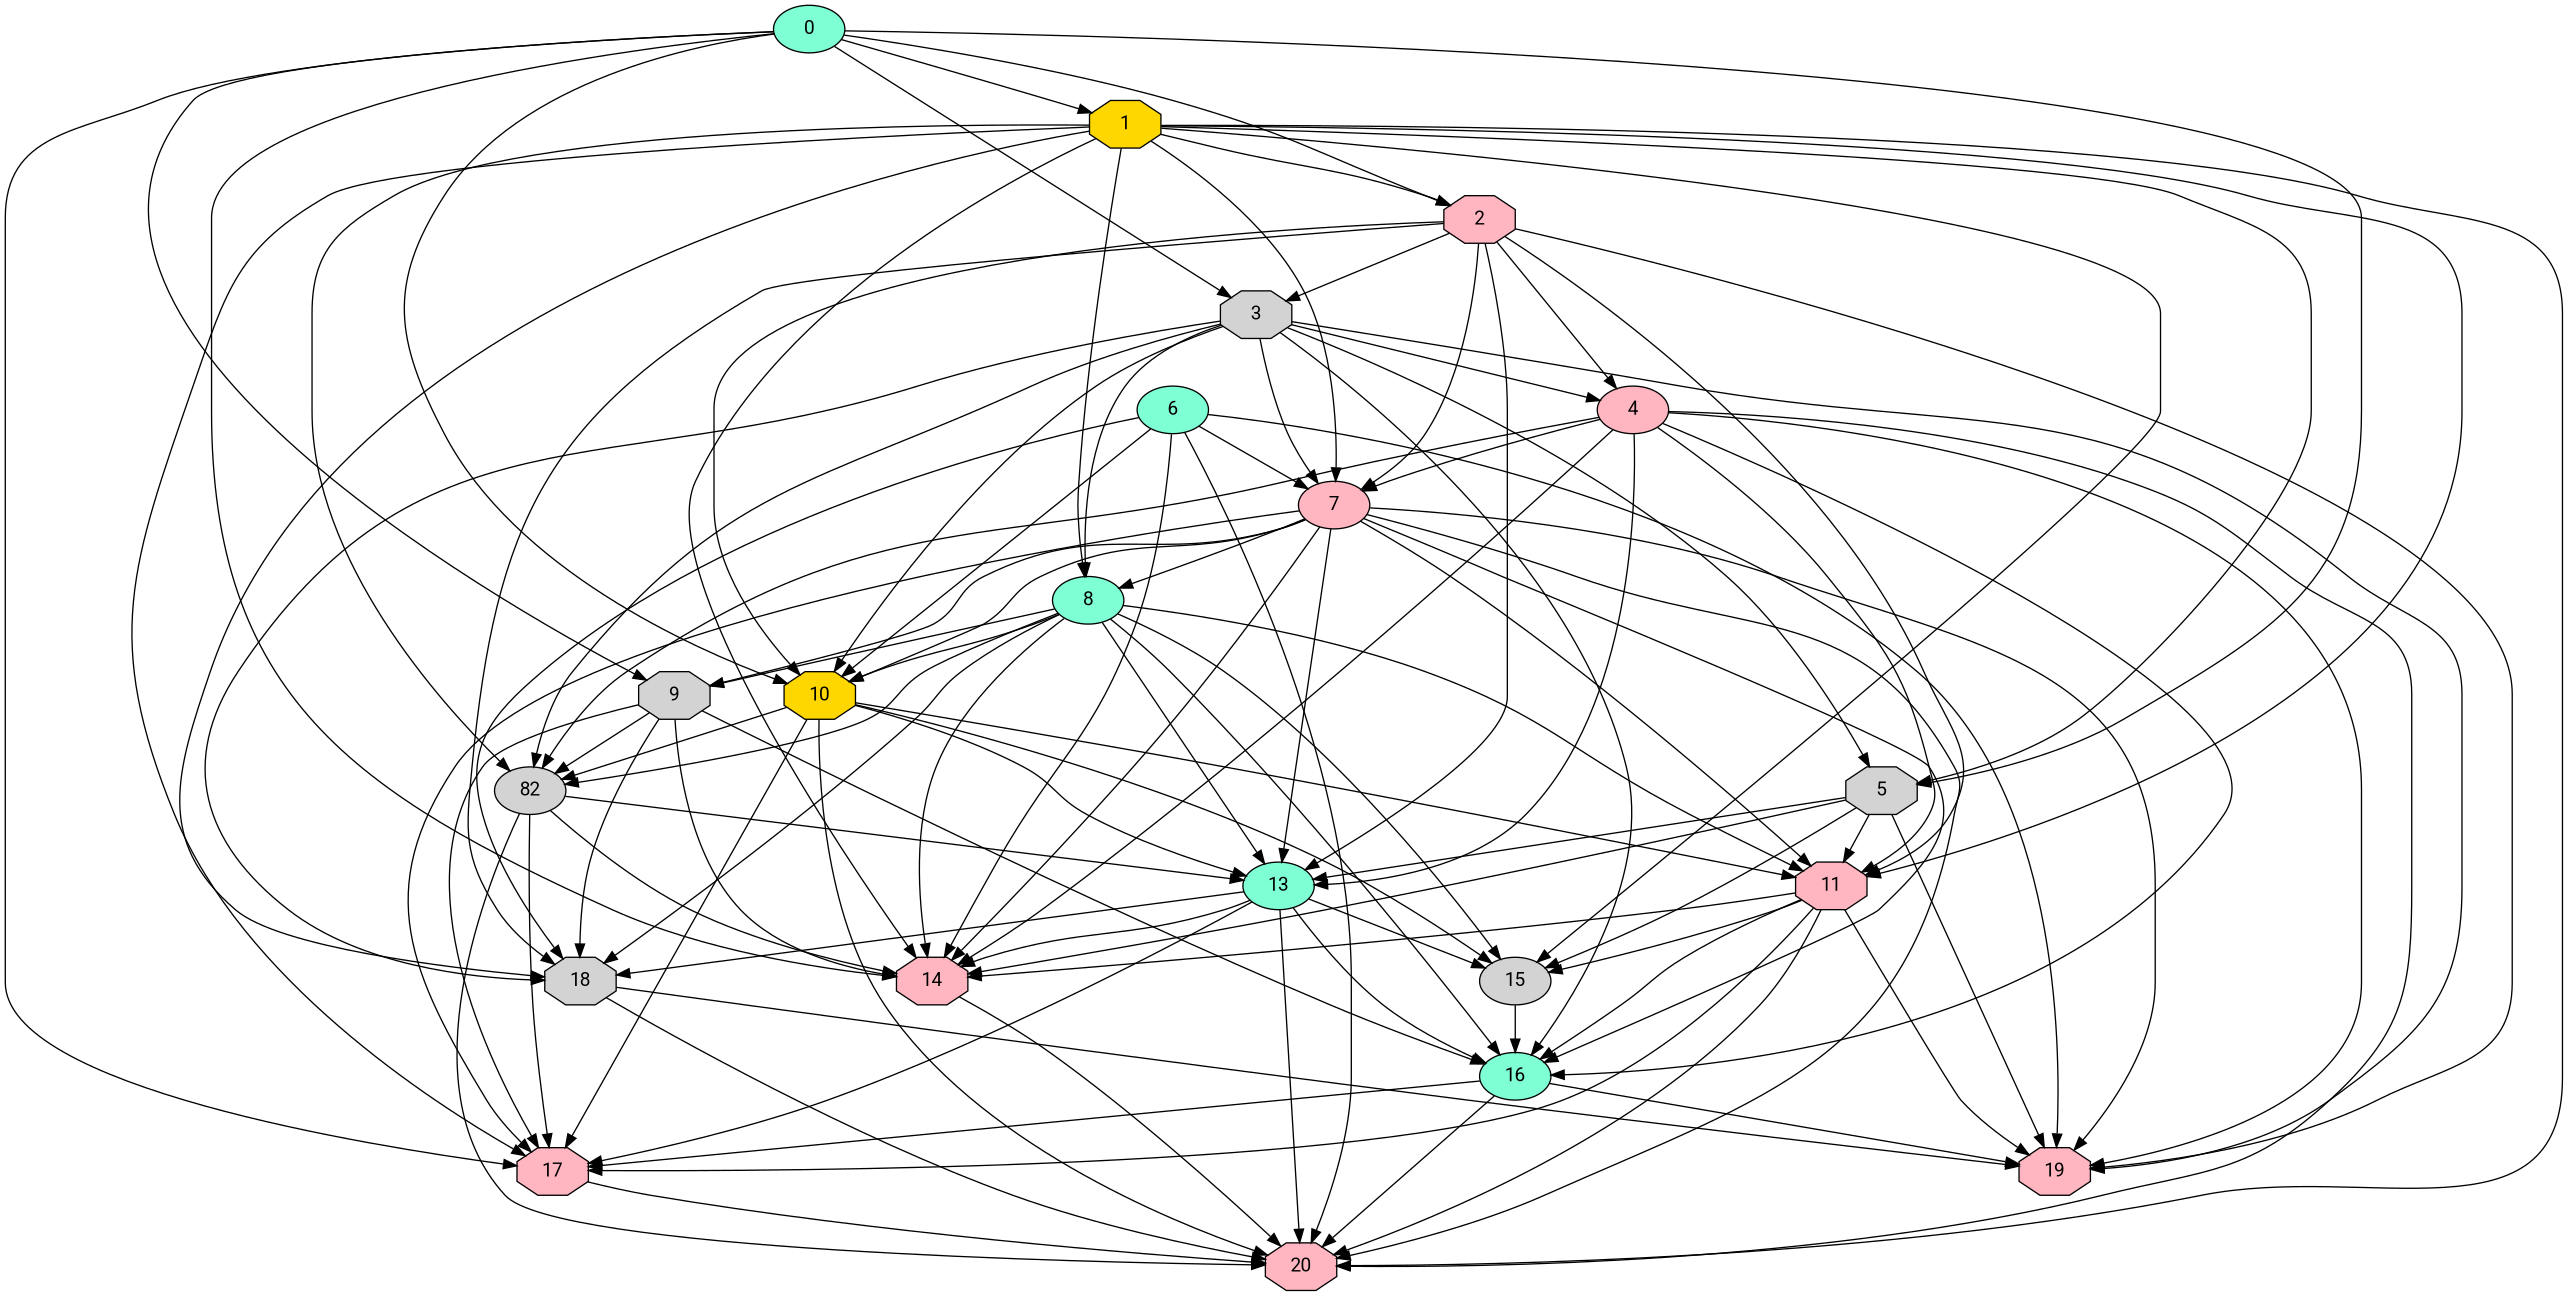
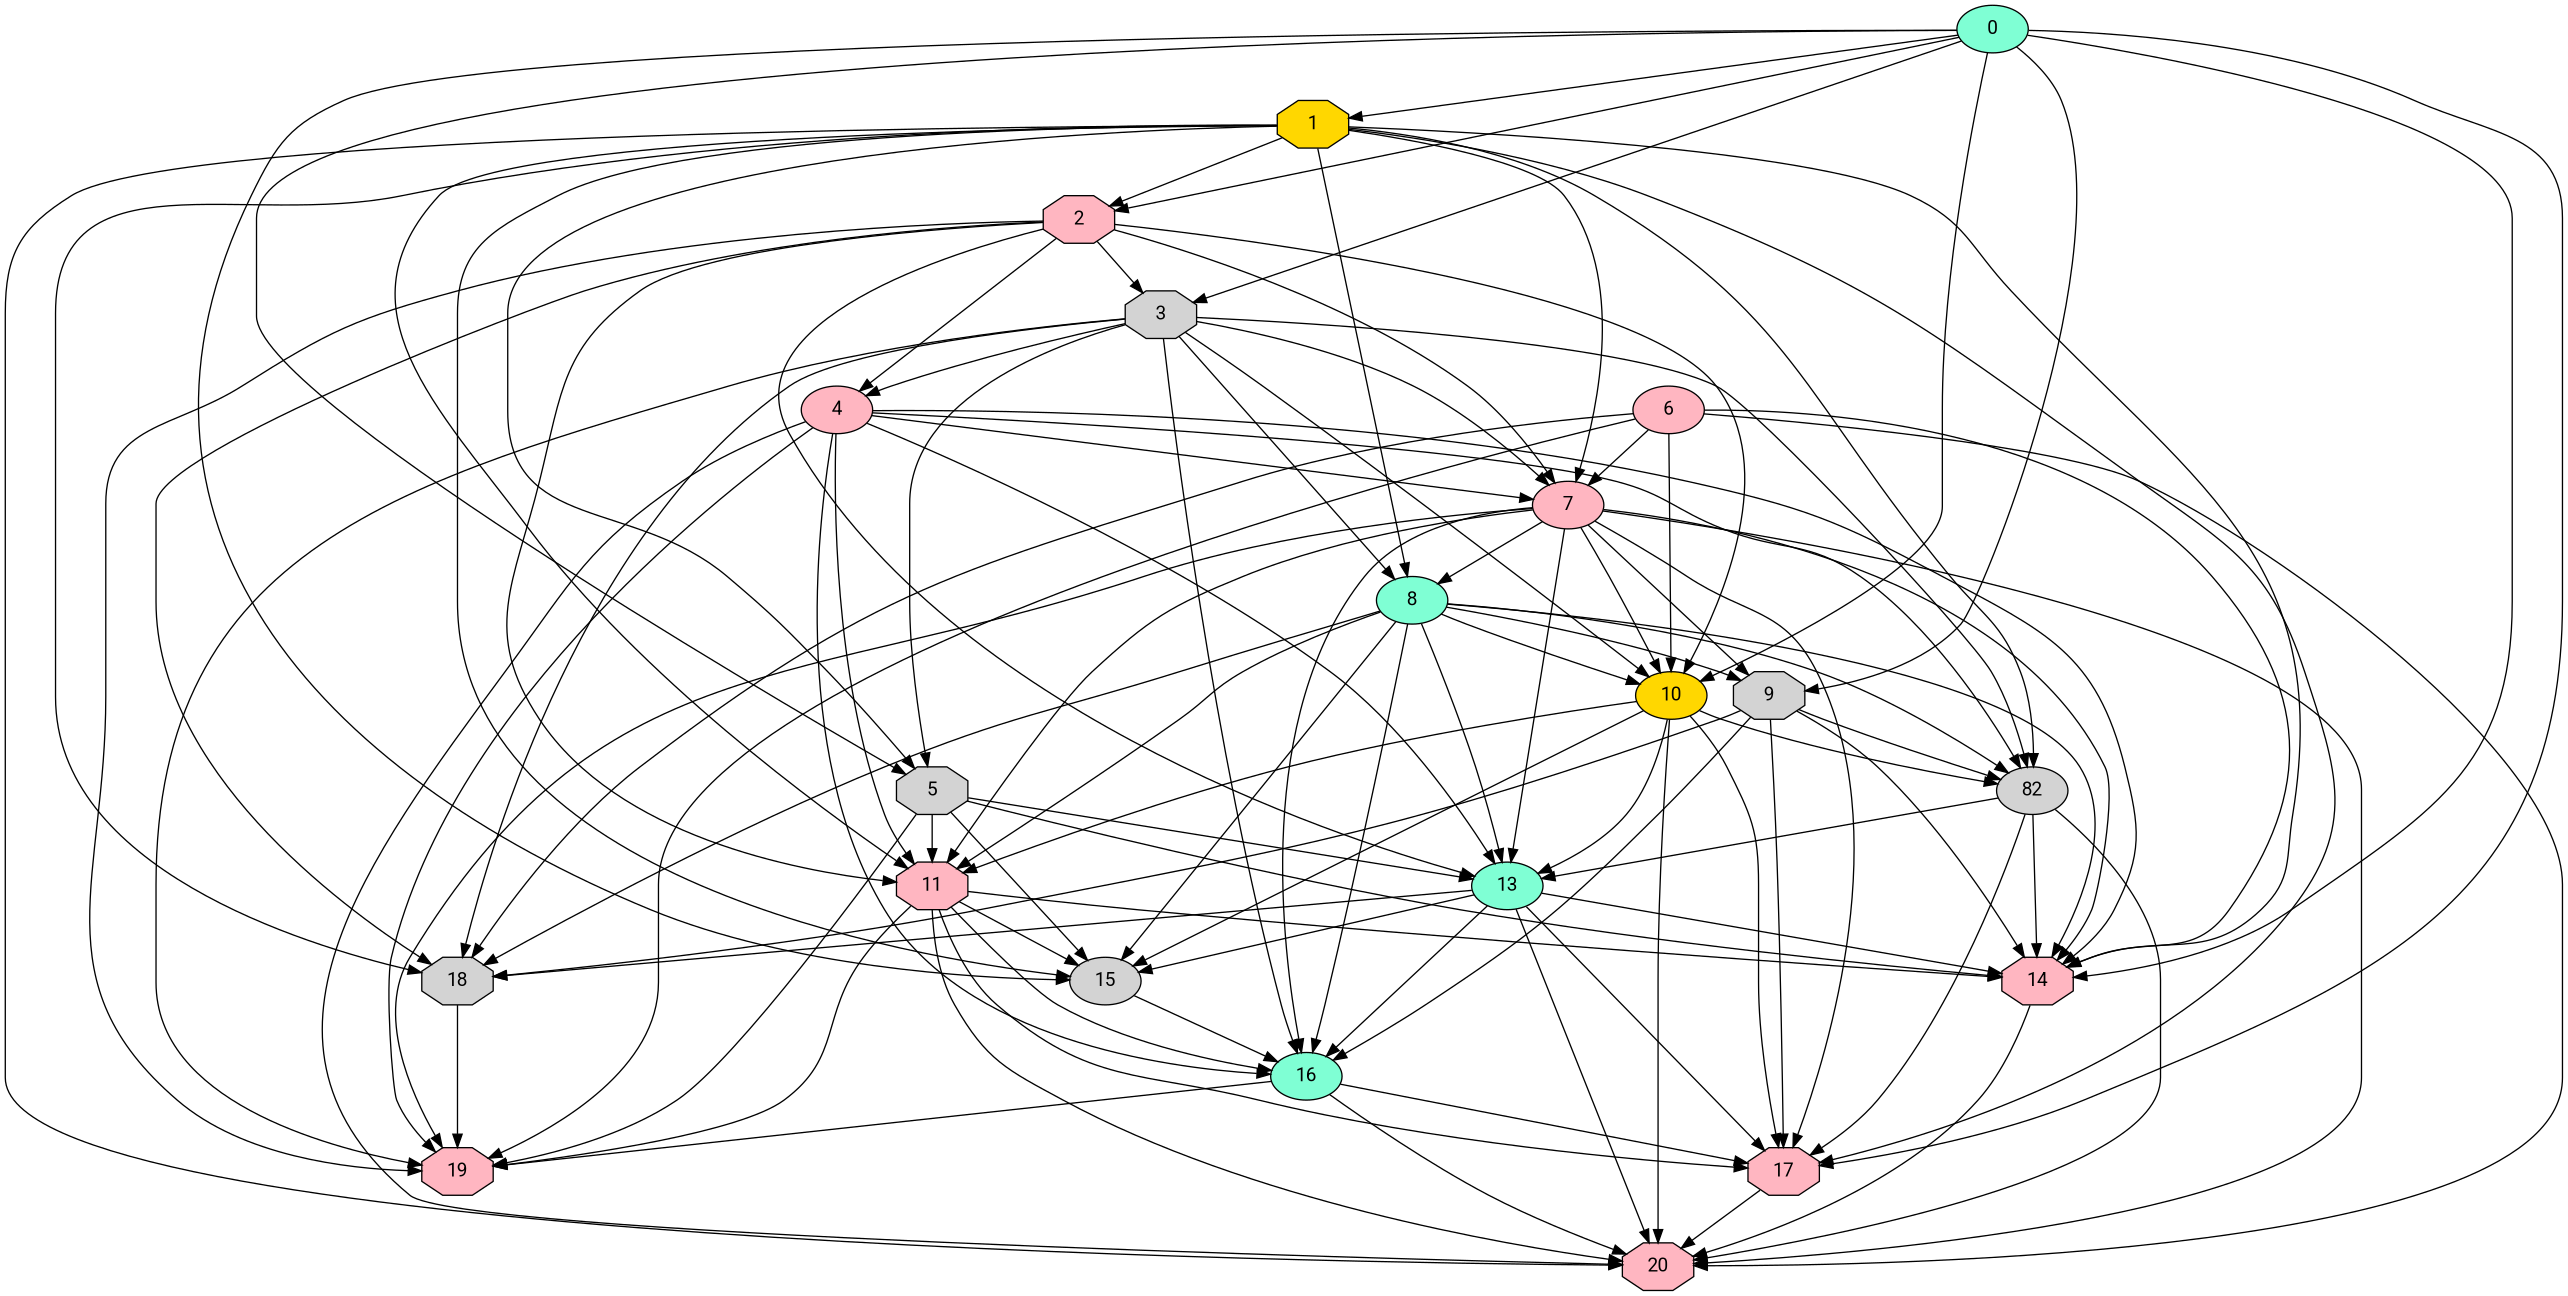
none -> (408, 87)
(1173, 410) -> (1669, 410)
(820, 695) -> (1671, 695)
(918, 1157) -> none
